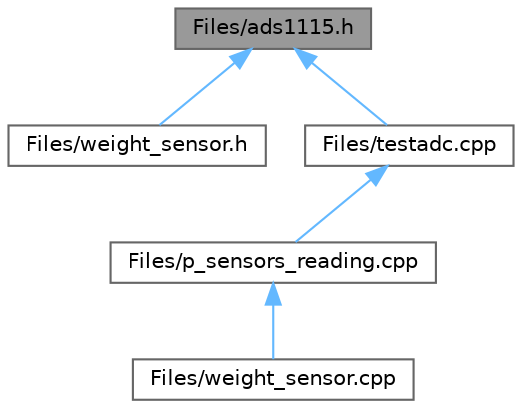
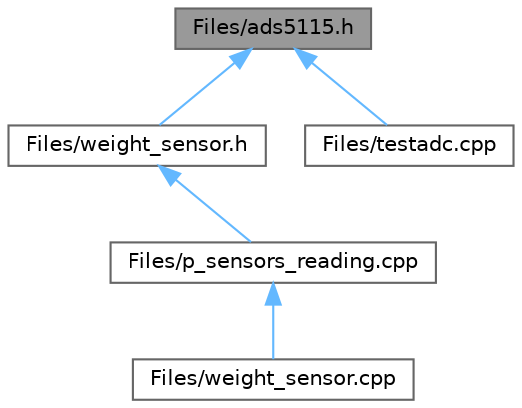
(273, 29) -> (273, 29)
(333, 211) -> (213, 211)
